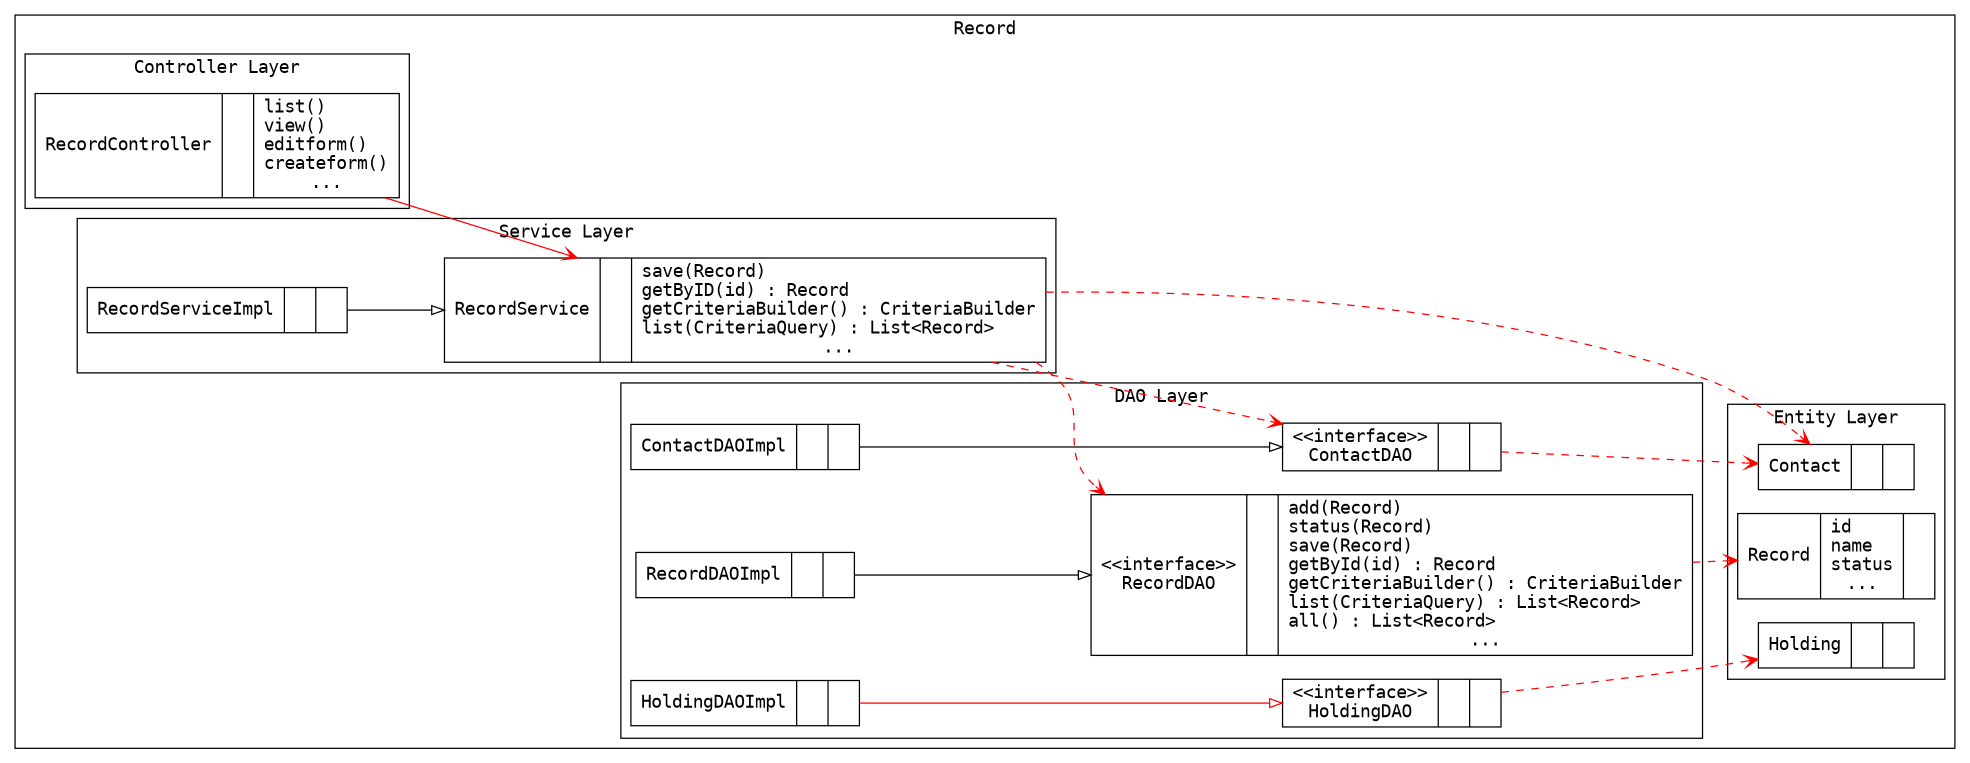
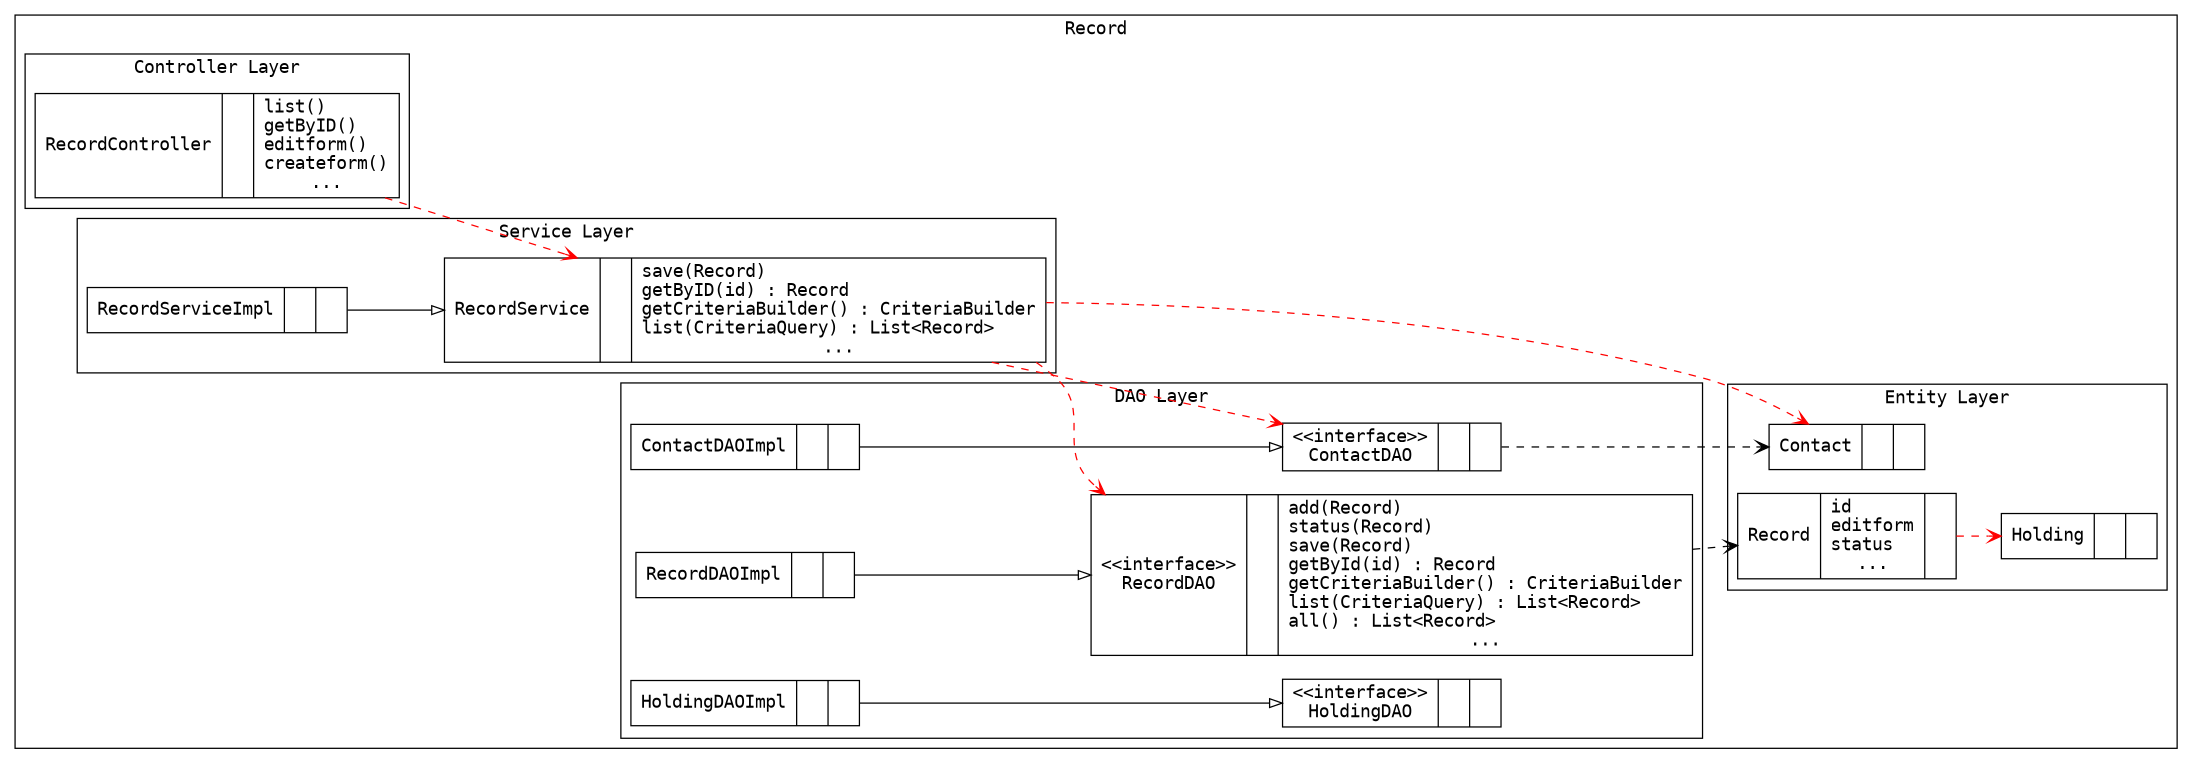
(295, 126) -> (311, 126)
(479, 227) -> (479, 227)
(1623, 457) -> (1629, 447)
(1852, 546) -> (1873, 526)
(1710, 562) -> (1711, 548)
(1624, 678) -> (1972, 536)
(1065, 703) -> (1065, 703)
